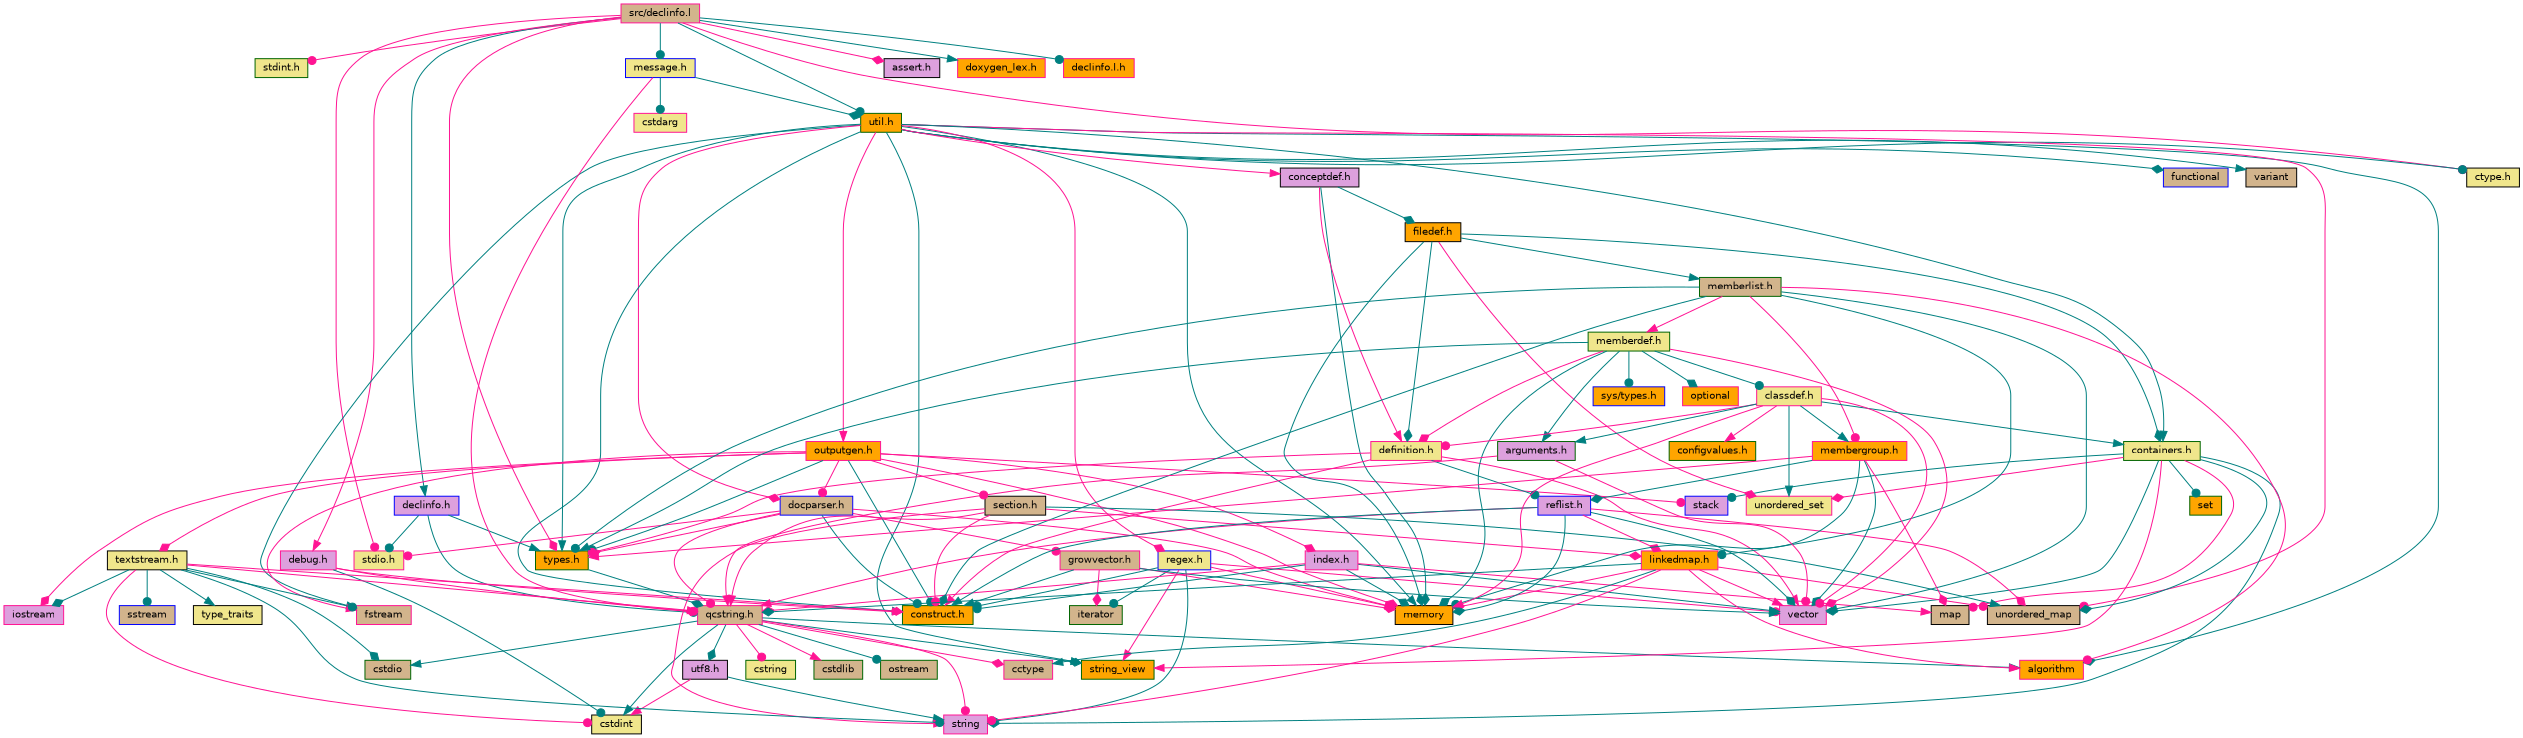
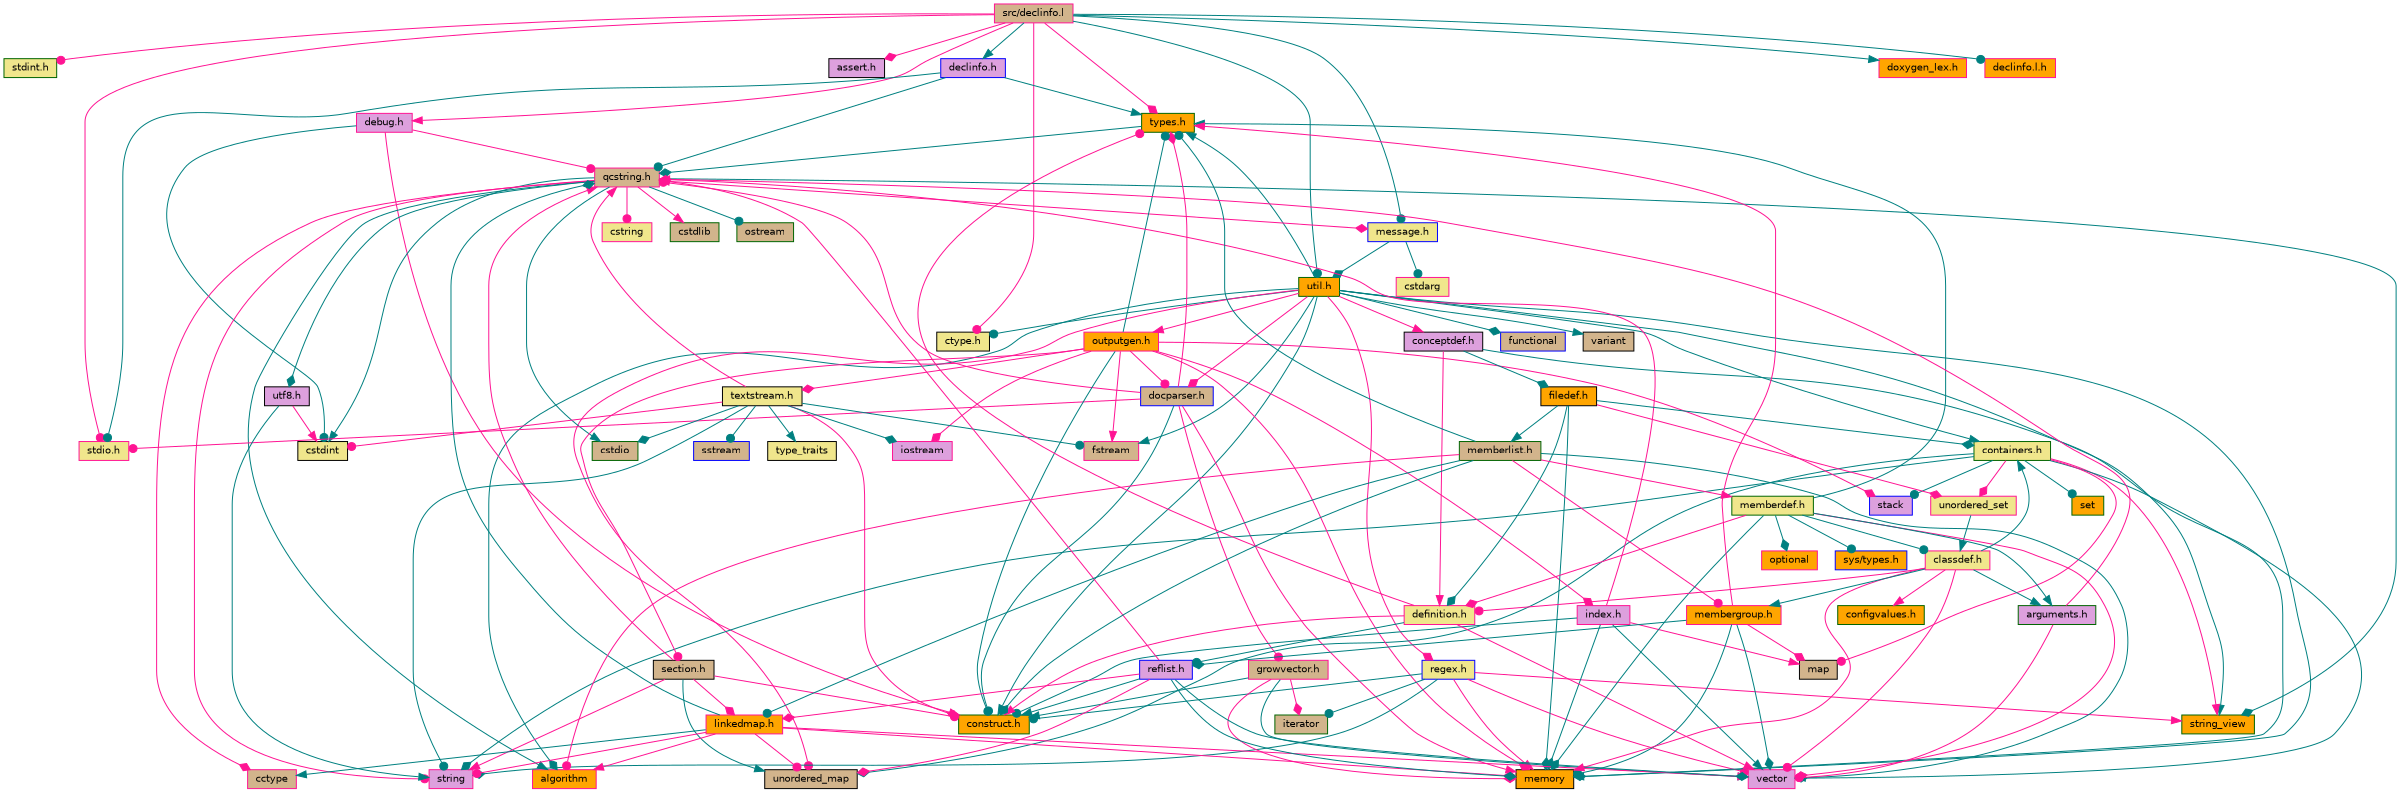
(483, 376) -> (1060, 208)
(1789, 446) -> (1969, 522)
(1359, 481) -> (1540, 373)
(771, 670) -> (627, 232)
